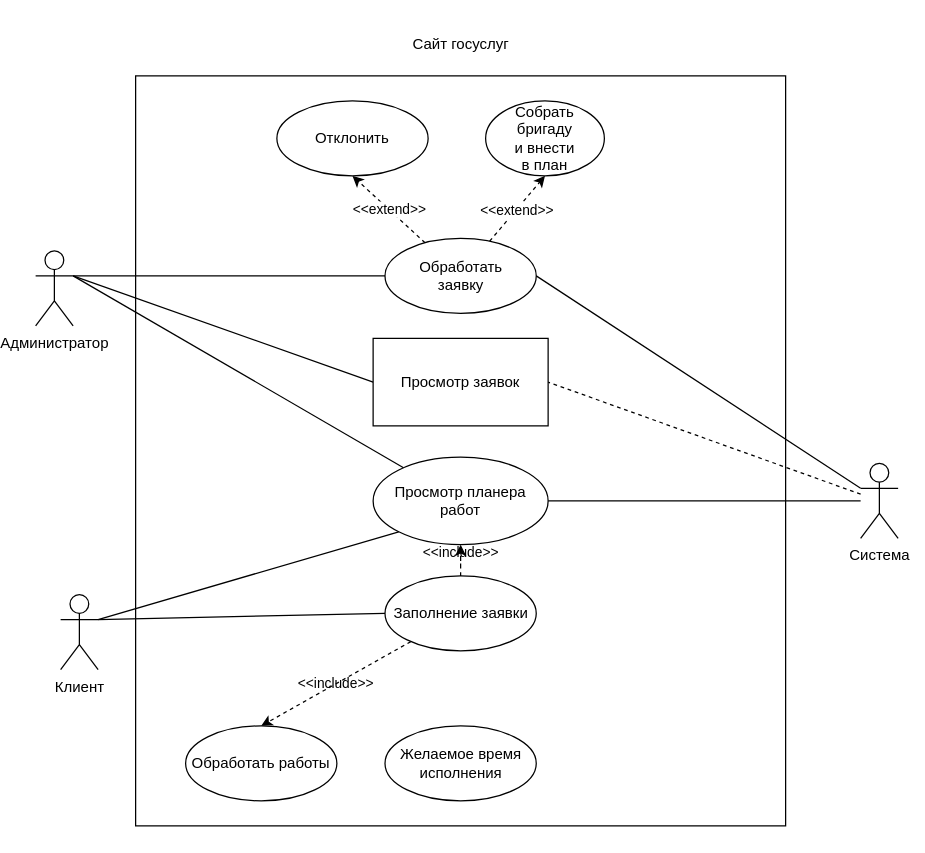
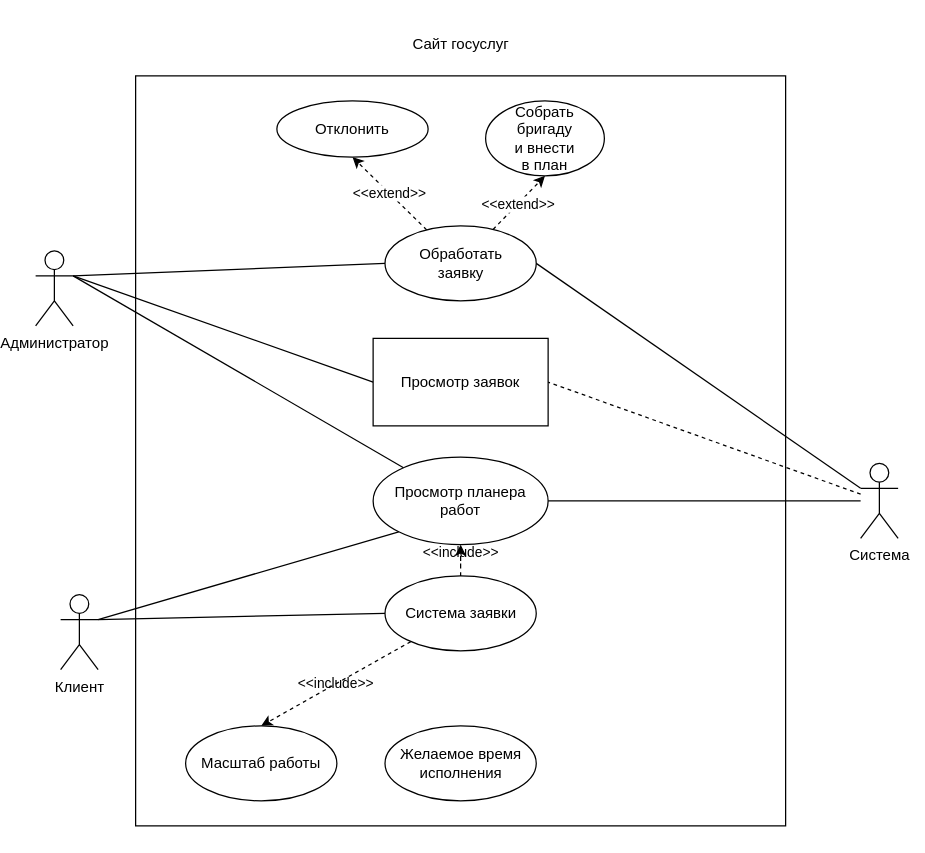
(353, 138) -> (353, 129)
(461, 276) -> (461, 263)
(461, 613) -> (461, 613)
(261, 763) -> (261, 763)
